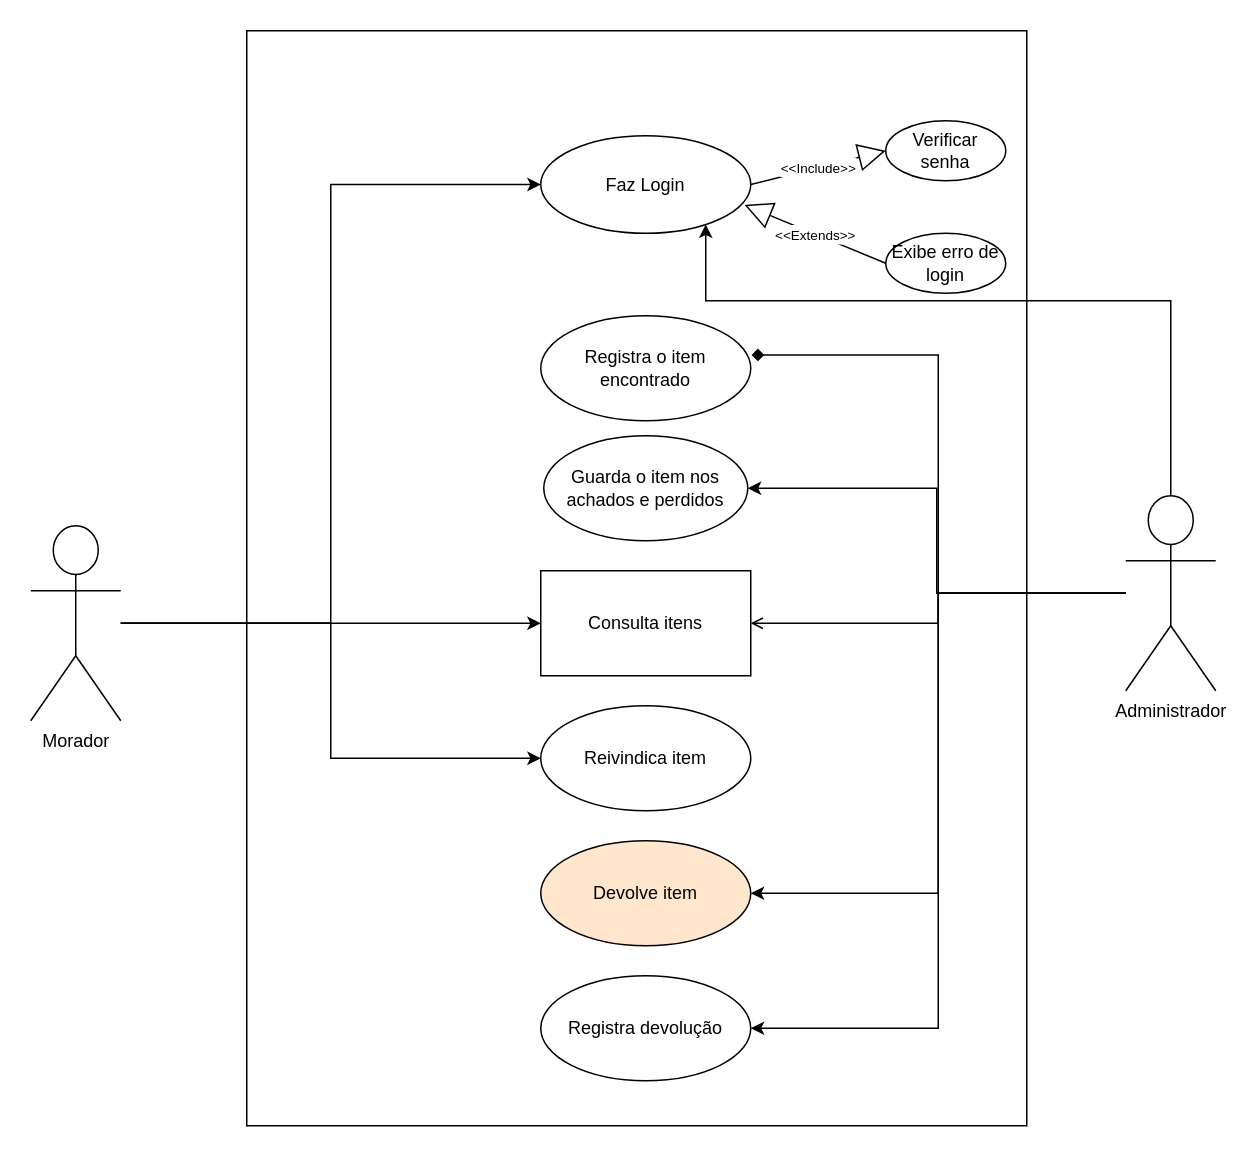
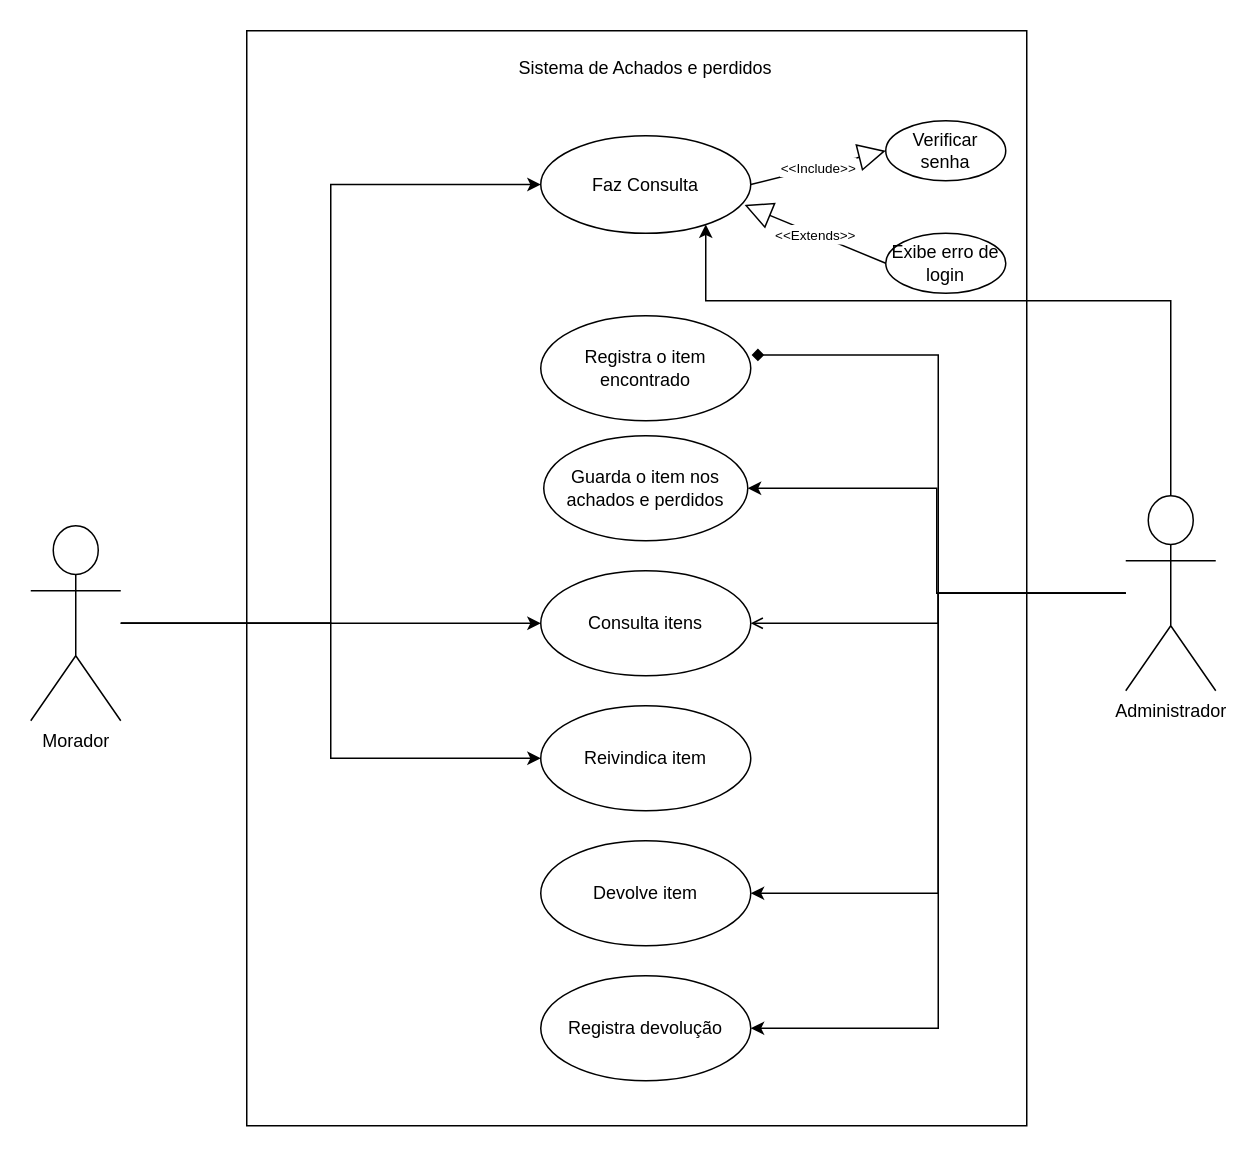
none -> (646, 68)
(646, 185) -> (646, 185)
(646, 623) -> (646, 623)
(646, 893) -> (646, 893)
